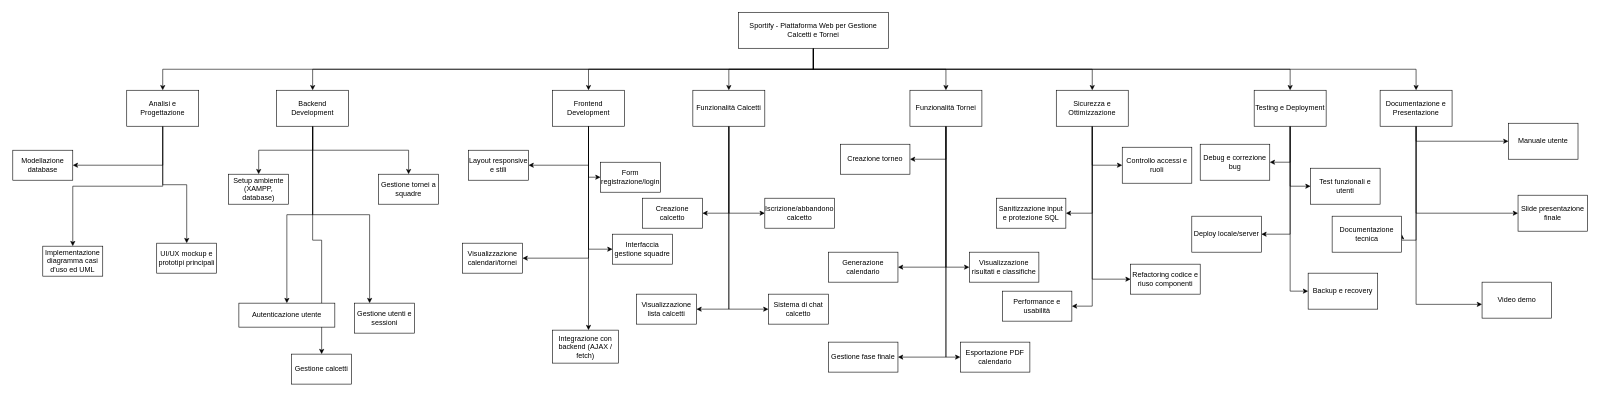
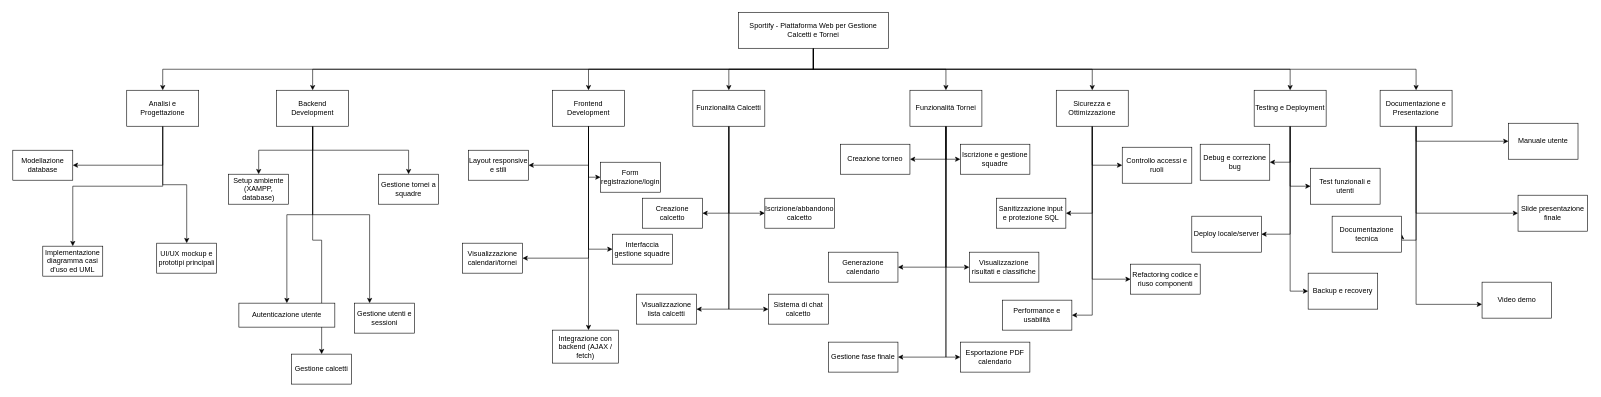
none -> (954, 159)
none -> (995, 159)
(1037, 306) -> (1037, 315)
